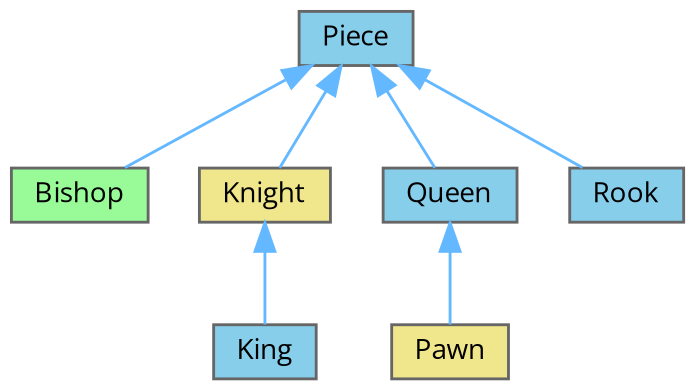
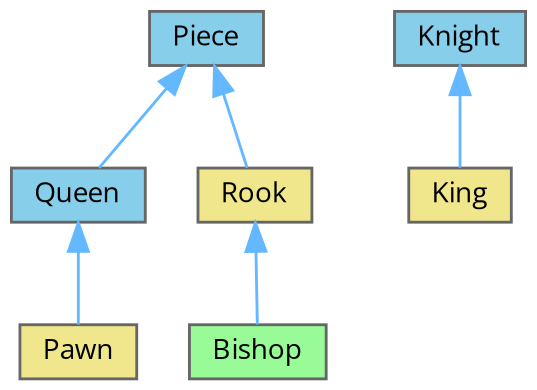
(205, 124) -> (257, 288)
(303, 129) -> none
(265, 195) -> (460, 38)
(627, 195) -> (255, 195)
(265, 352) -> (460, 195)
